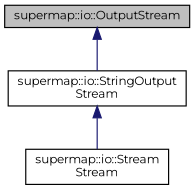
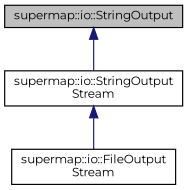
(97, 16) -> (94, 16)
(97, 167) -> (94, 167)
